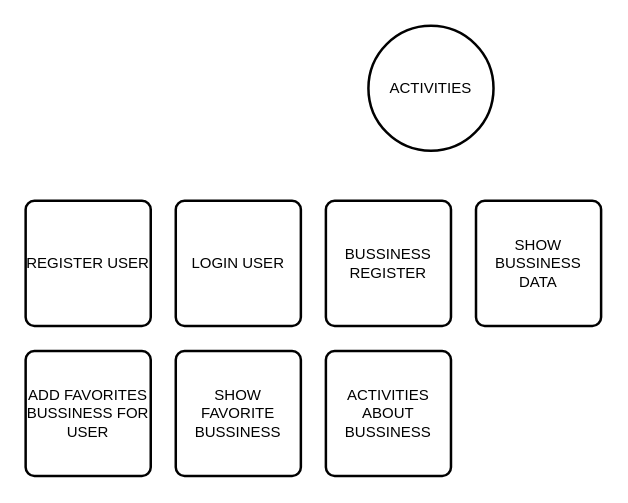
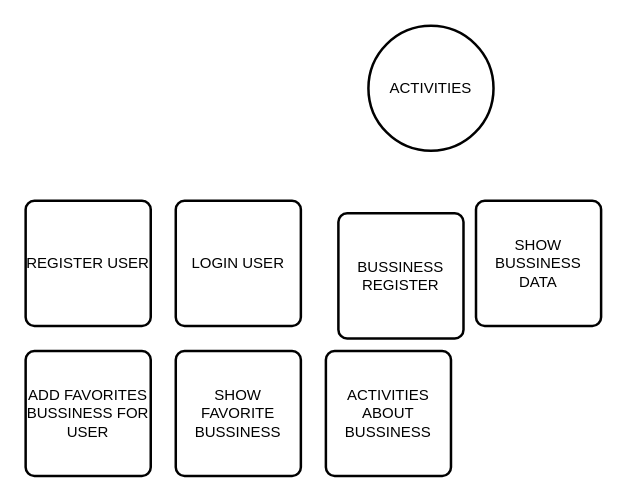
(388, 263) -> (401, 276)
